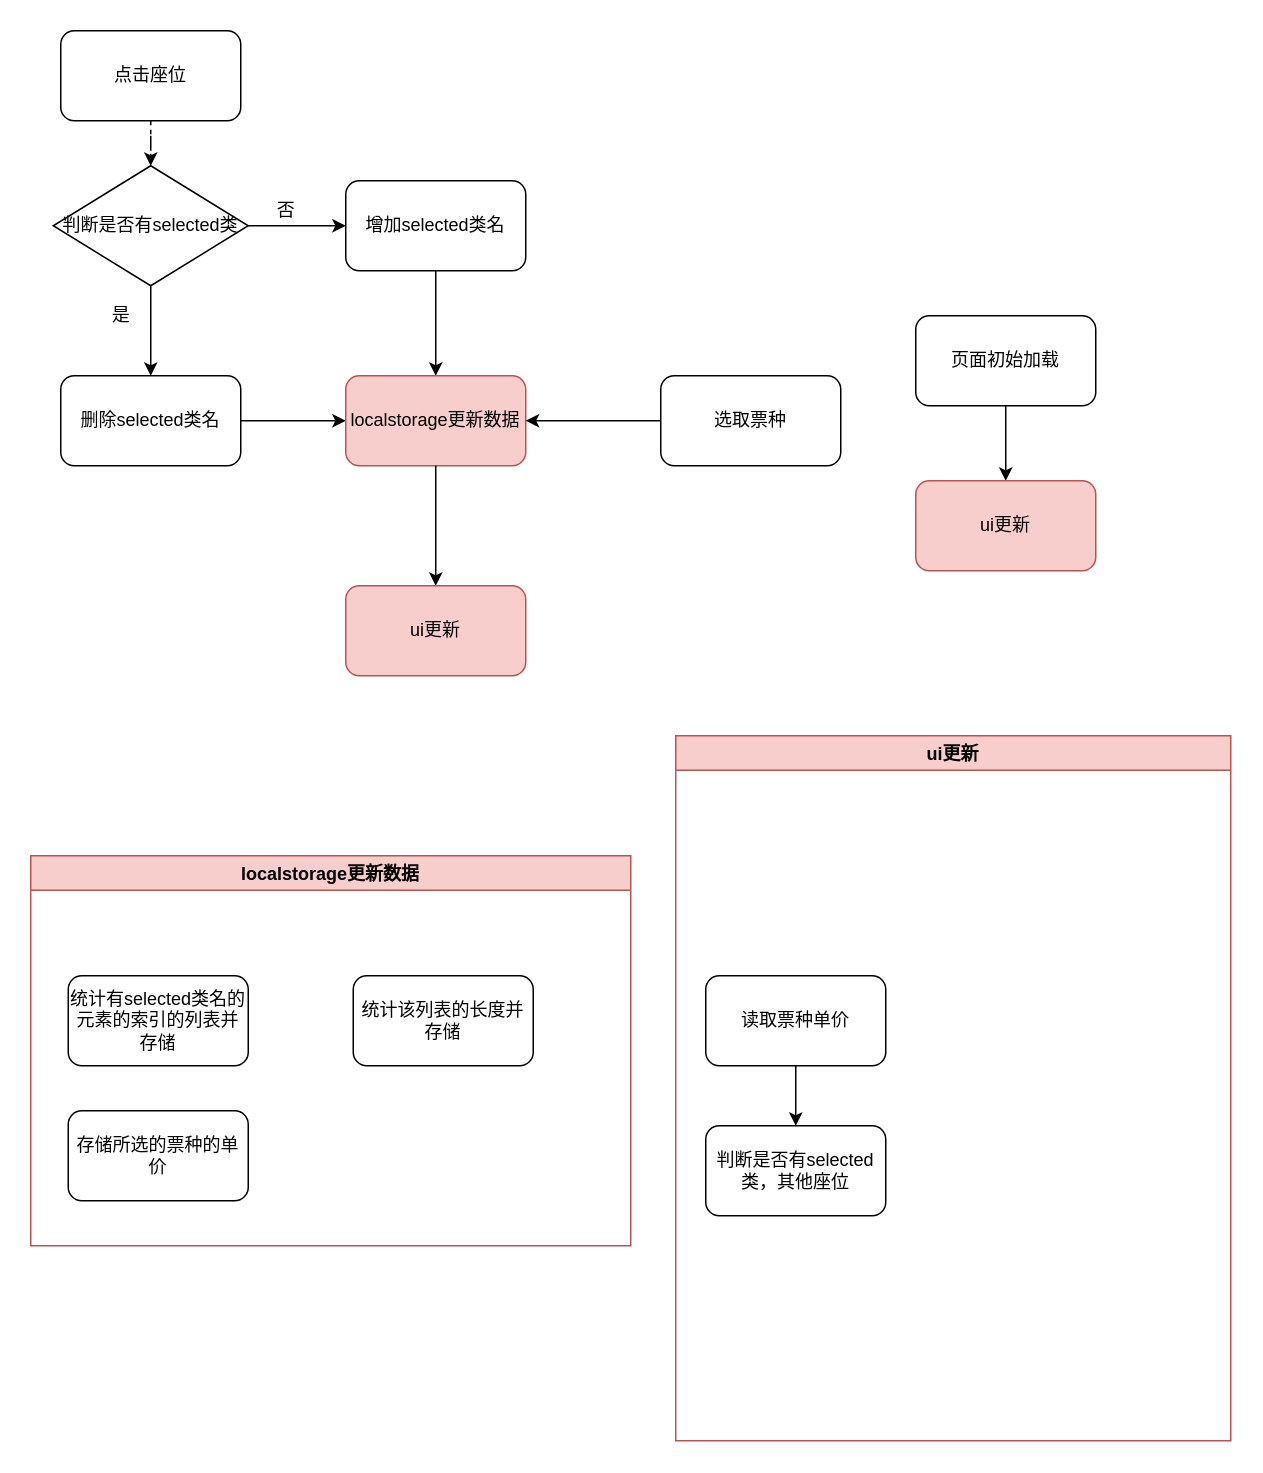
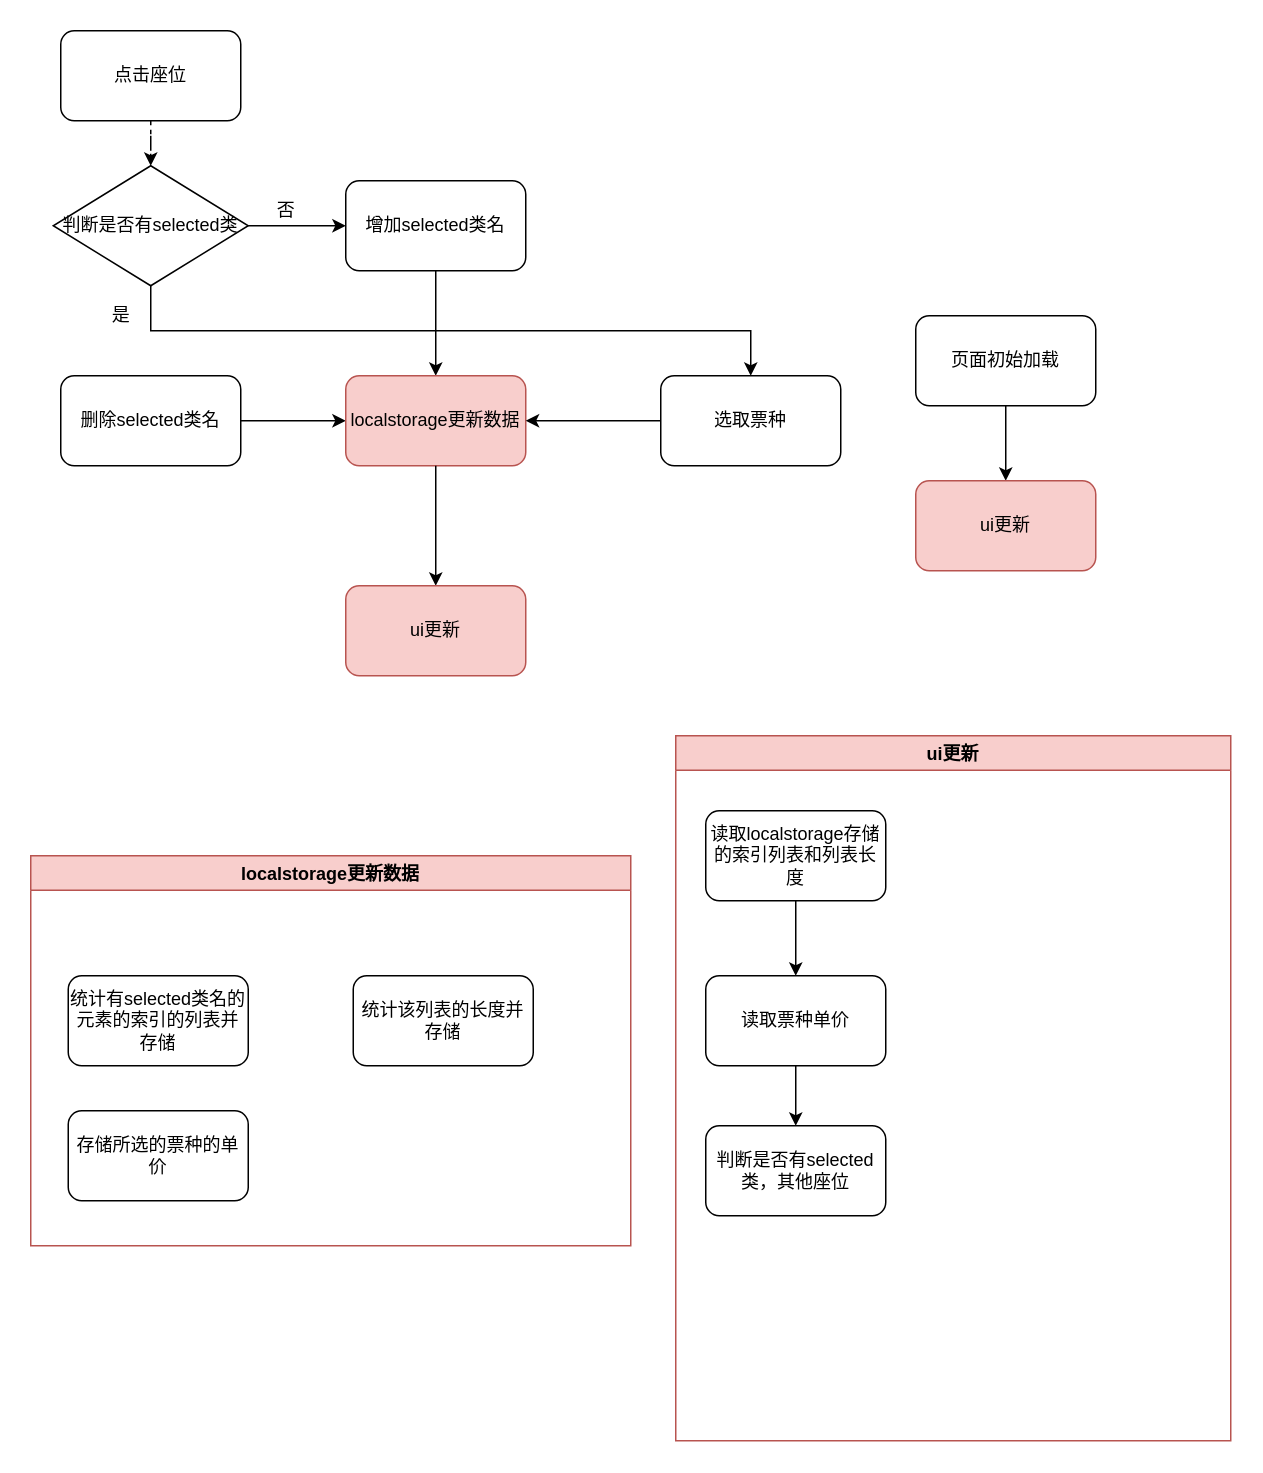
(151, 347) -> (467, 331)
none -> (796, 856)
none -> (796, 933)
